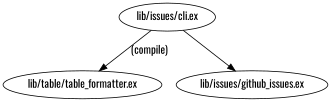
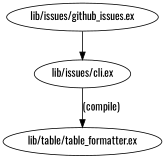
(206, 48) -> (82, 42)
